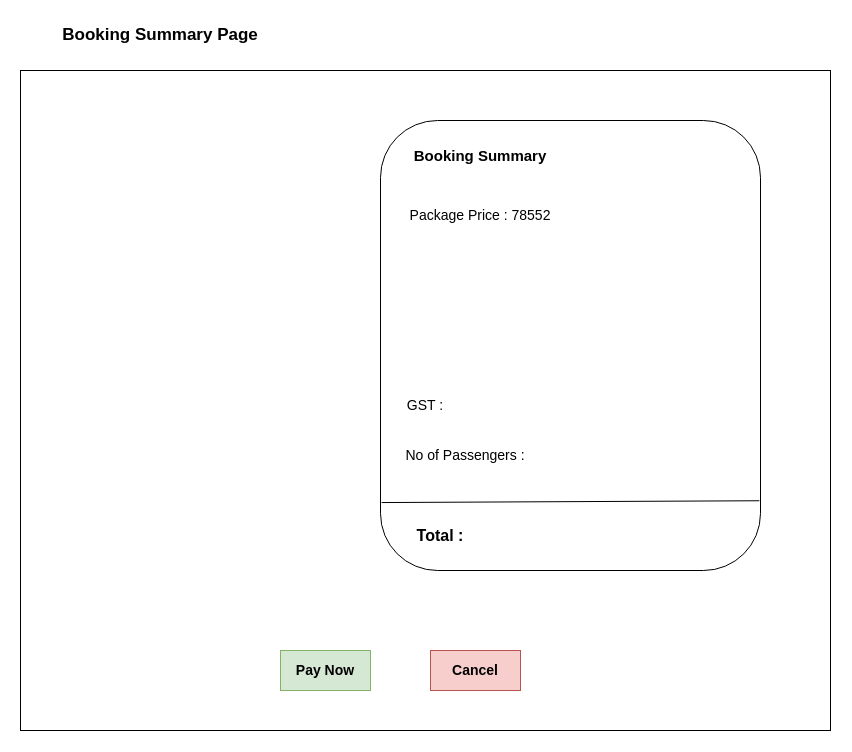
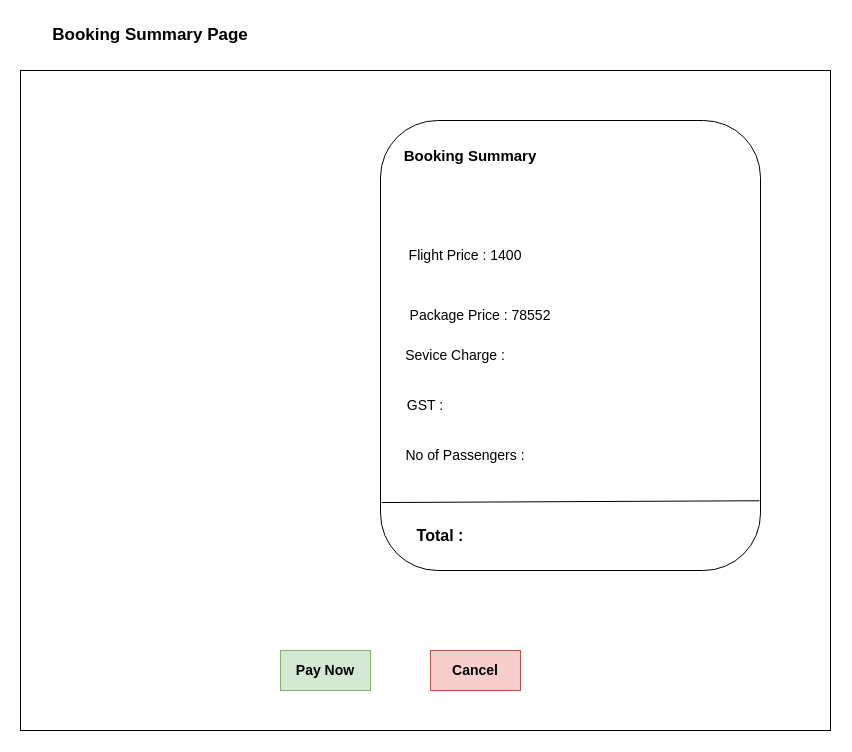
(161, 36) -> (151, 36)
(481, 156) -> (471, 156)
(481, 216) -> (481, 316)
none -> (466, 256)
none -> (456, 356)
